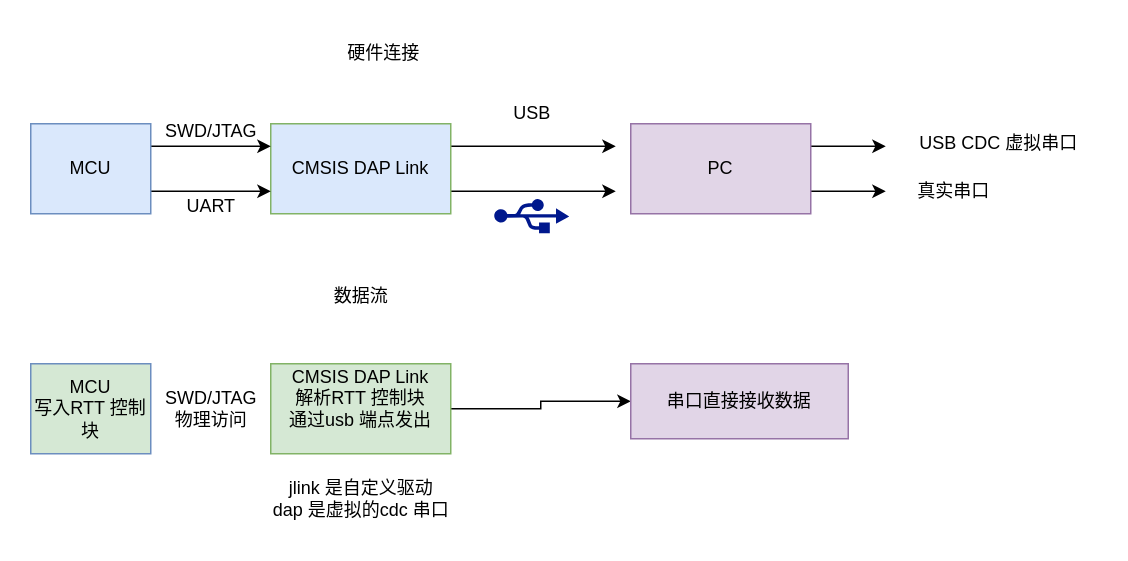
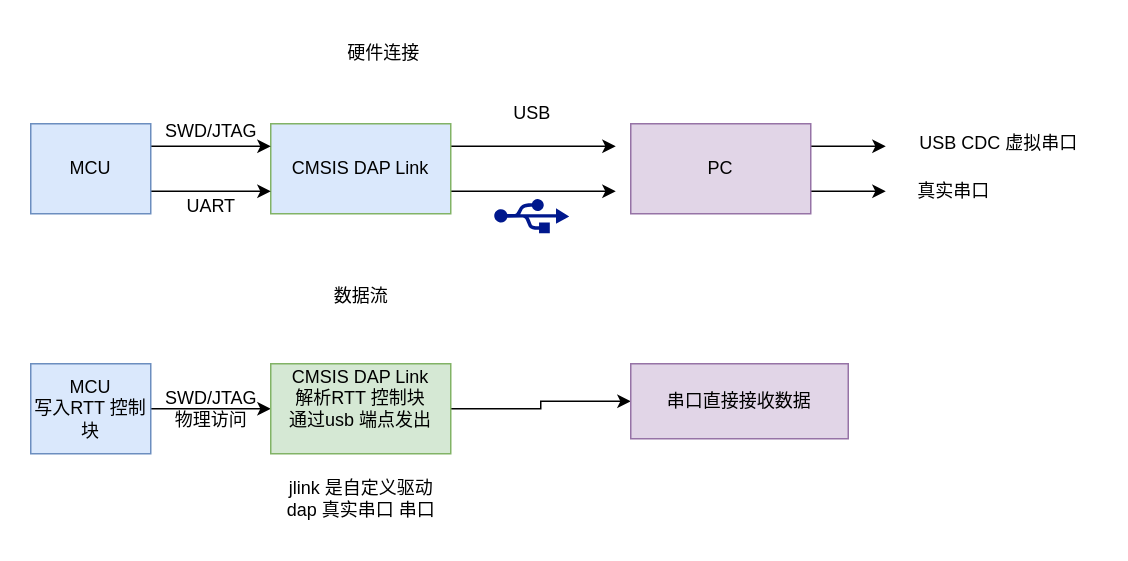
(91, 409) -> (91, 409)
none -> (206, 409)
(362, 499) -> (362, 499)
